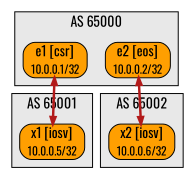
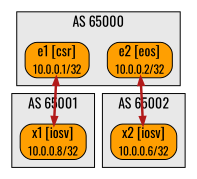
(52, 148) -> (53, 148)
